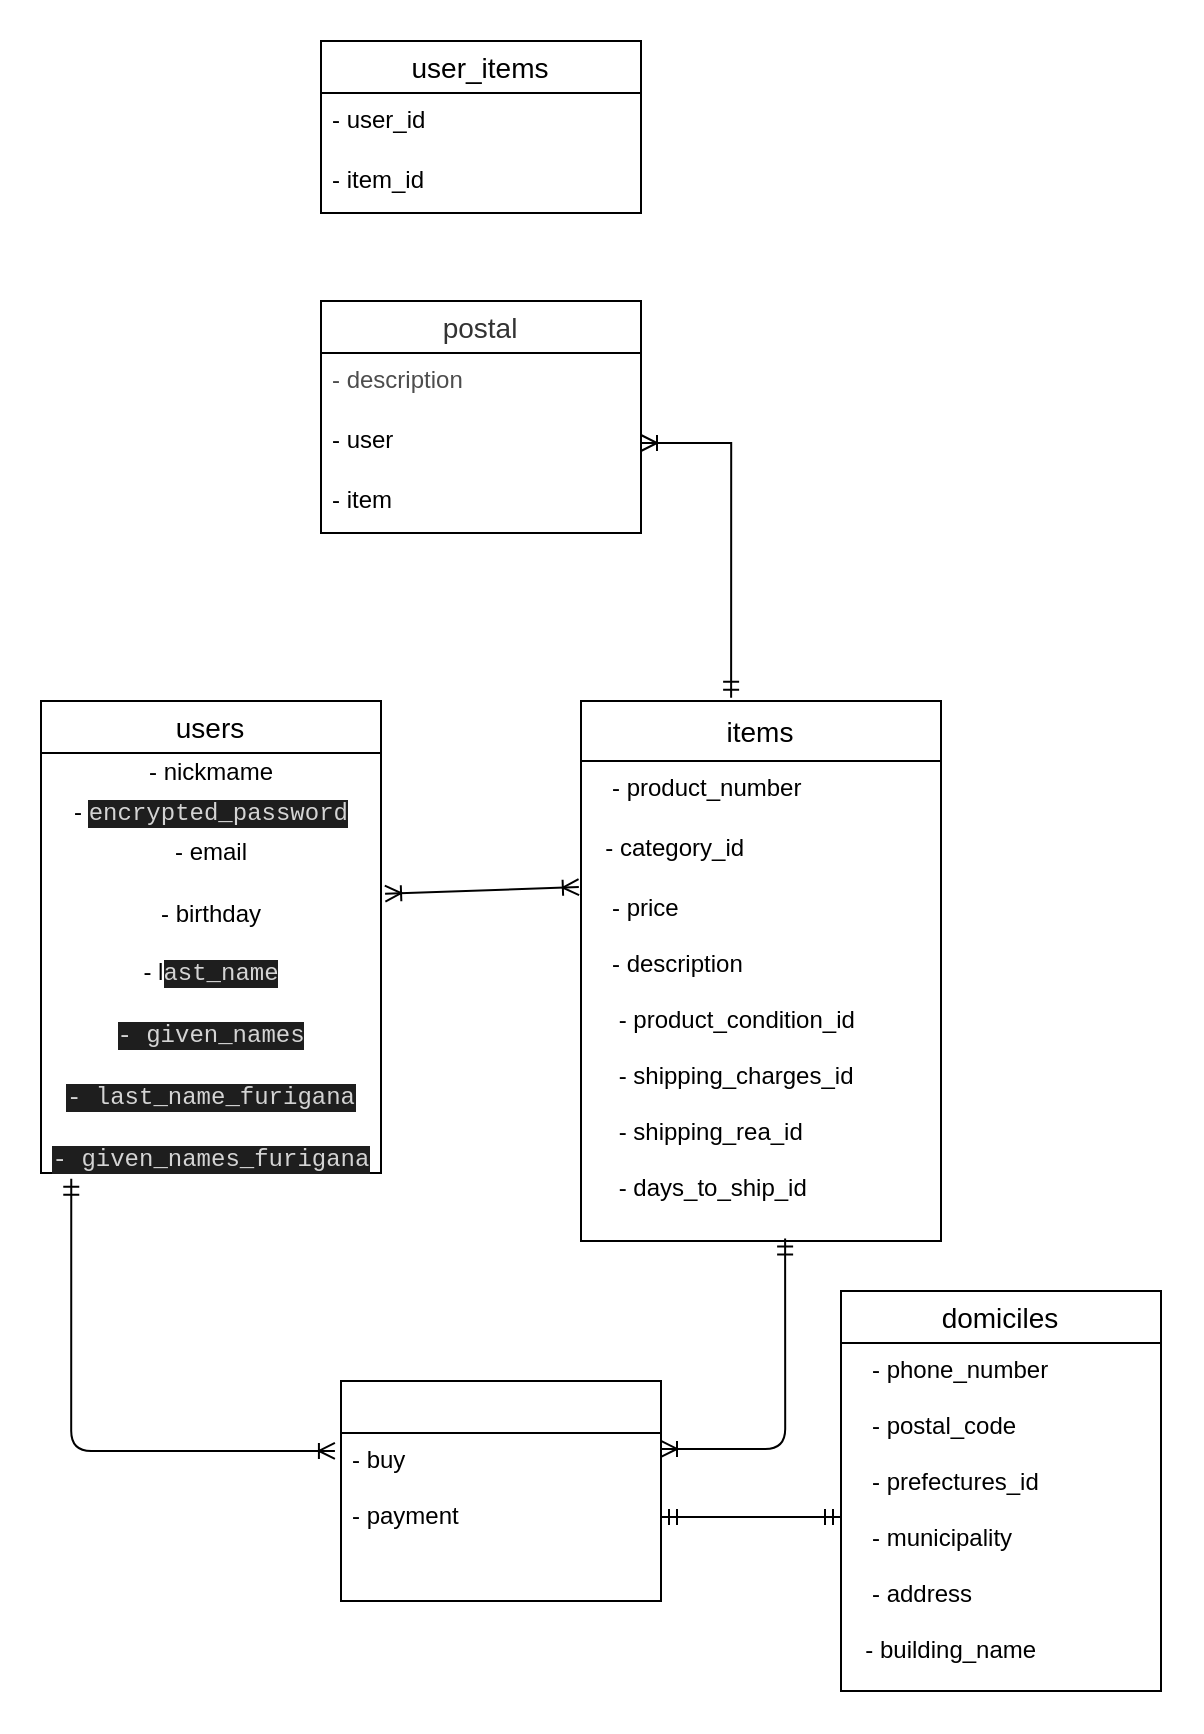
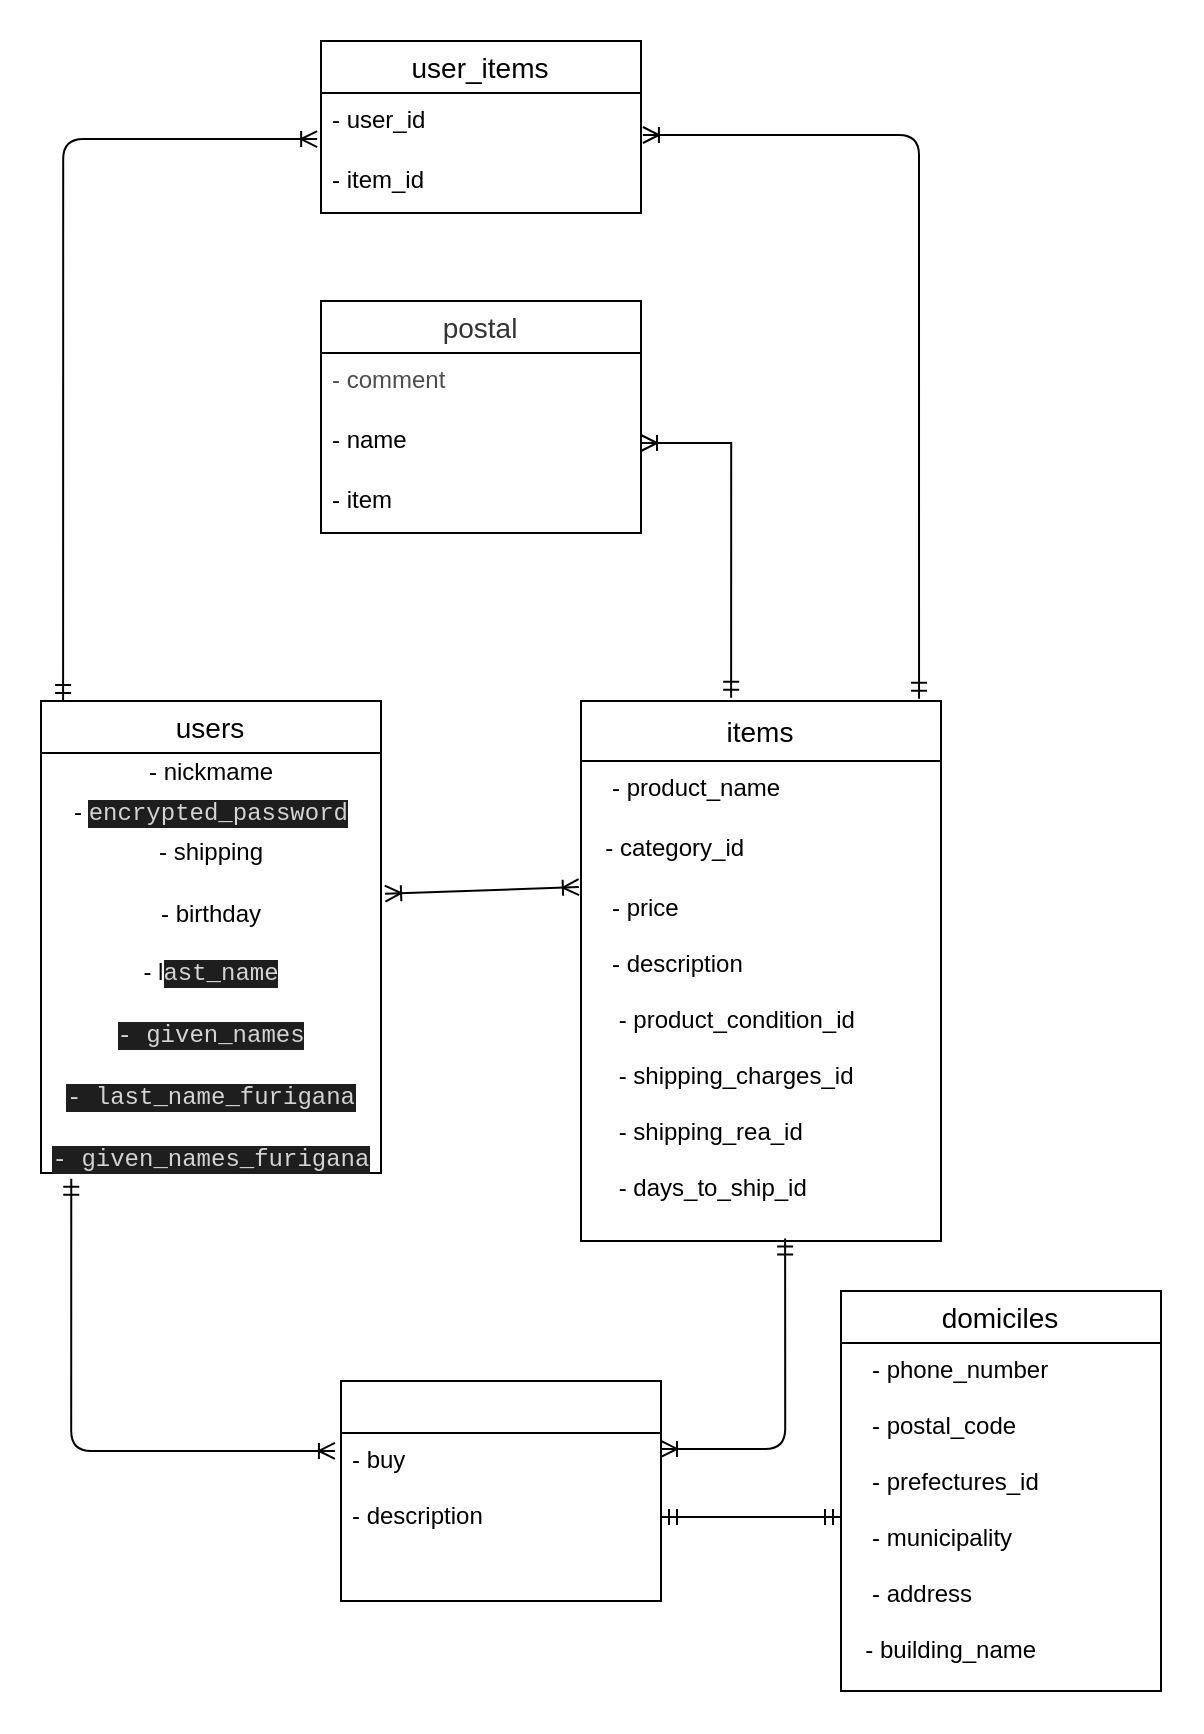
none -> (919, 286)
none -> (63, 301)
(410, 380) -> (389, 380)
(369, 440) -> (369, 440)
(696, 788) -> (683, 788)
(212, 853) -> (212, 853)
(382, 1460) -> (382, 1460)
